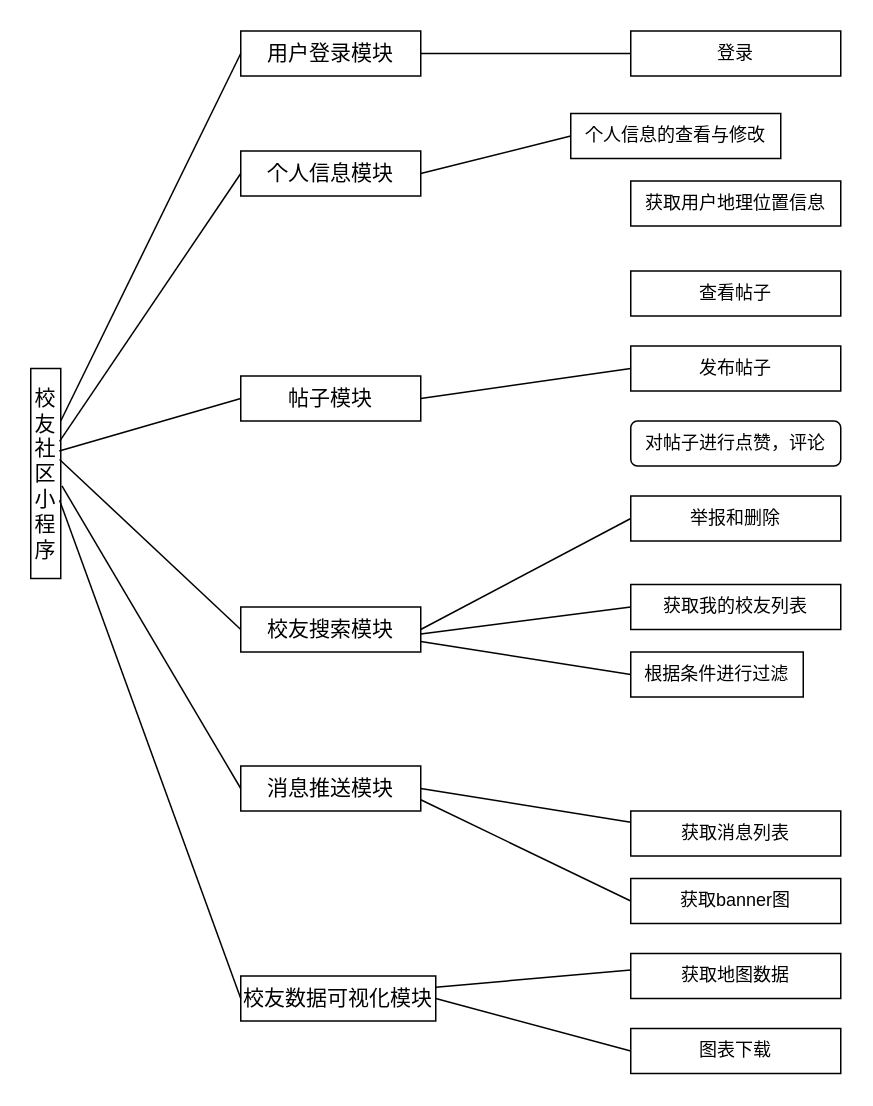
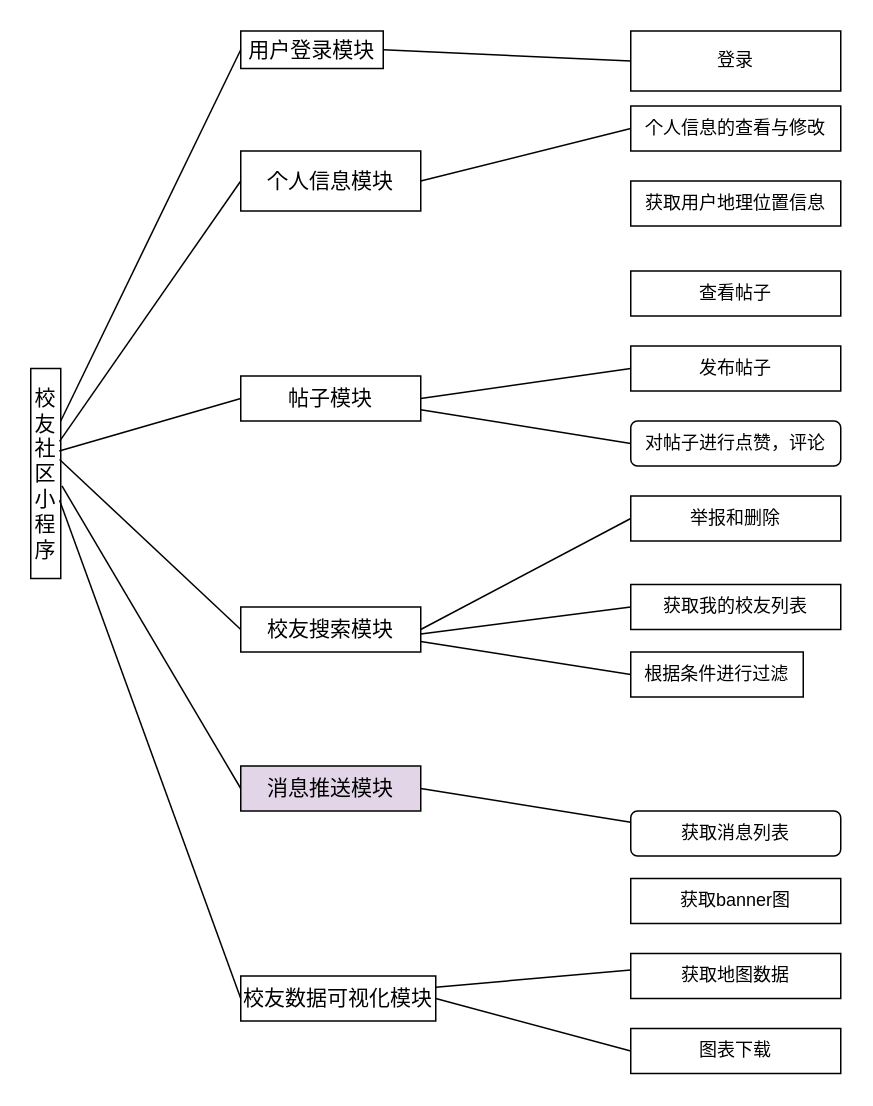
(331, 53) -> (312, 50)
(736, 53) -> (736, 61)
(676, 136) -> (736, 128)
(331, 173) -> (331, 181)
none -> (526, 426)
(331, 788) -> (331, 788)
(736, 833) -> (736, 833)
(525, 850) -> none
